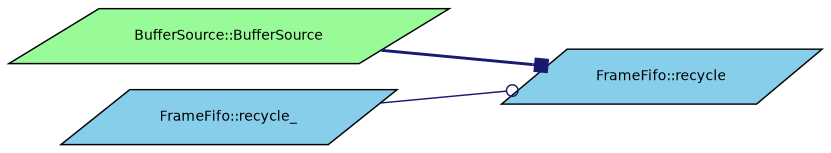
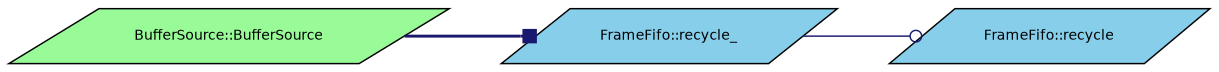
(457, 57) -> (463, 36)
